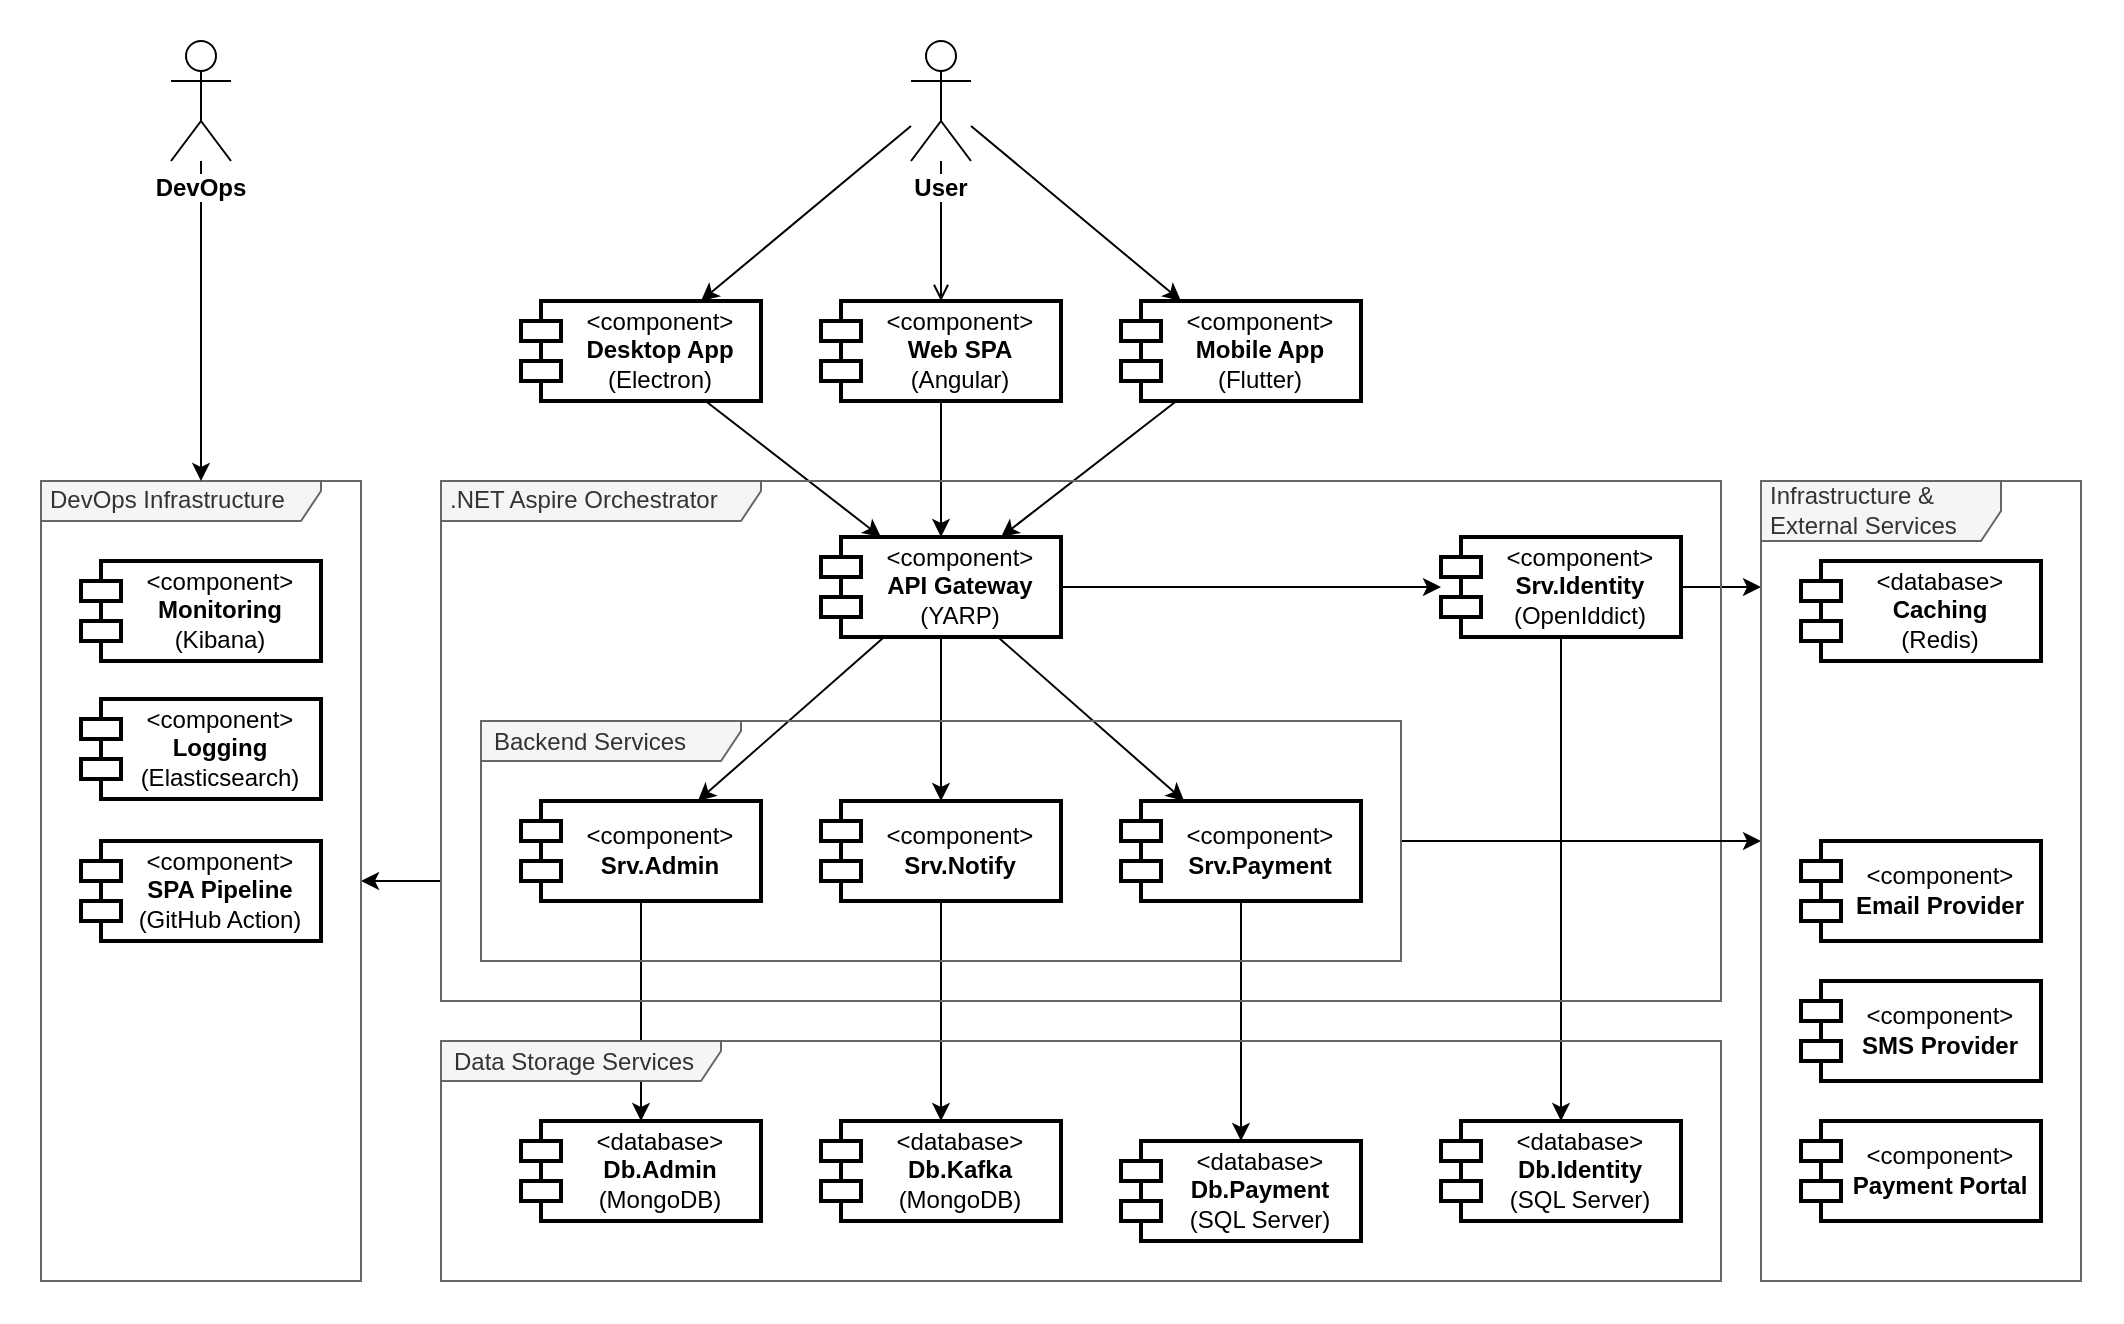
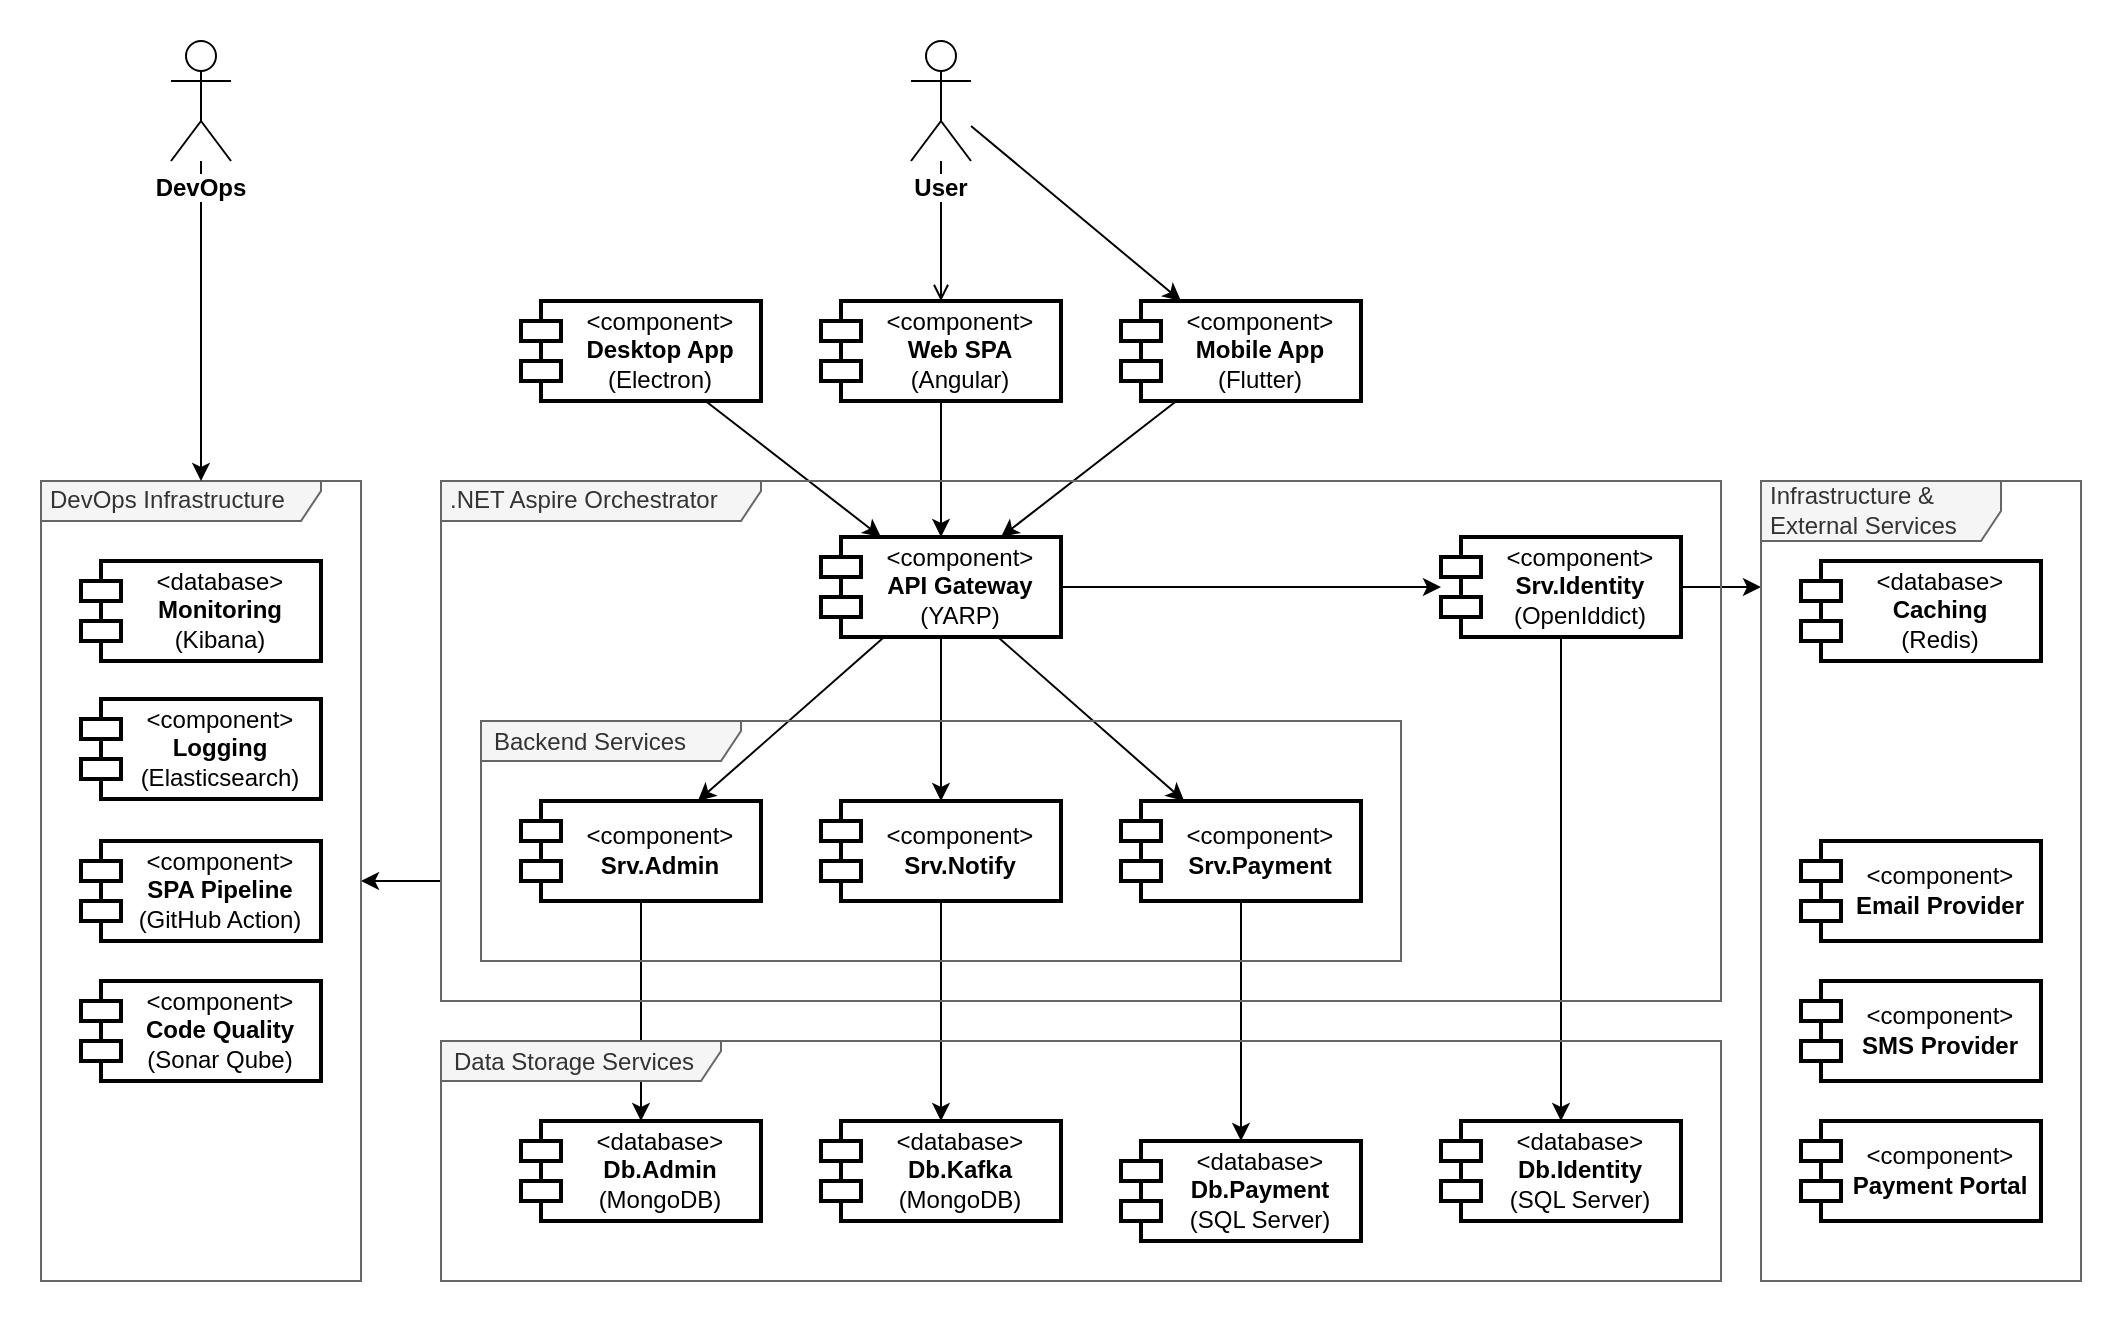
(811, 209) -> none
(221, 611) -> (221, 611)
(1576, 841) -> none
none -> (201, 1031)
